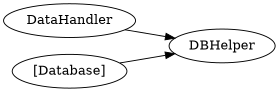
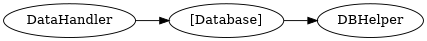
(145, 33) -> (148, 21)
